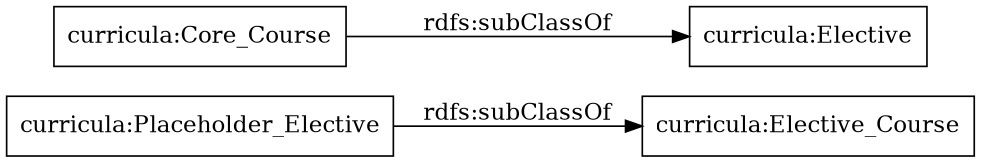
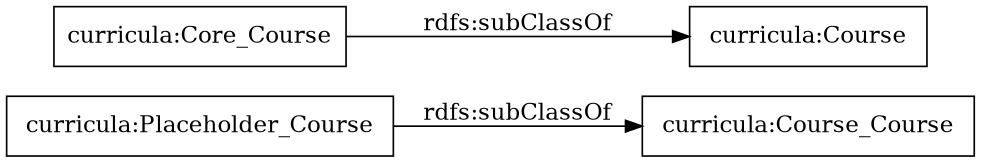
(808, 37) -> (808, 37)
(200, 126) -> (200, 126)
(808, 126) -> (808, 126)
